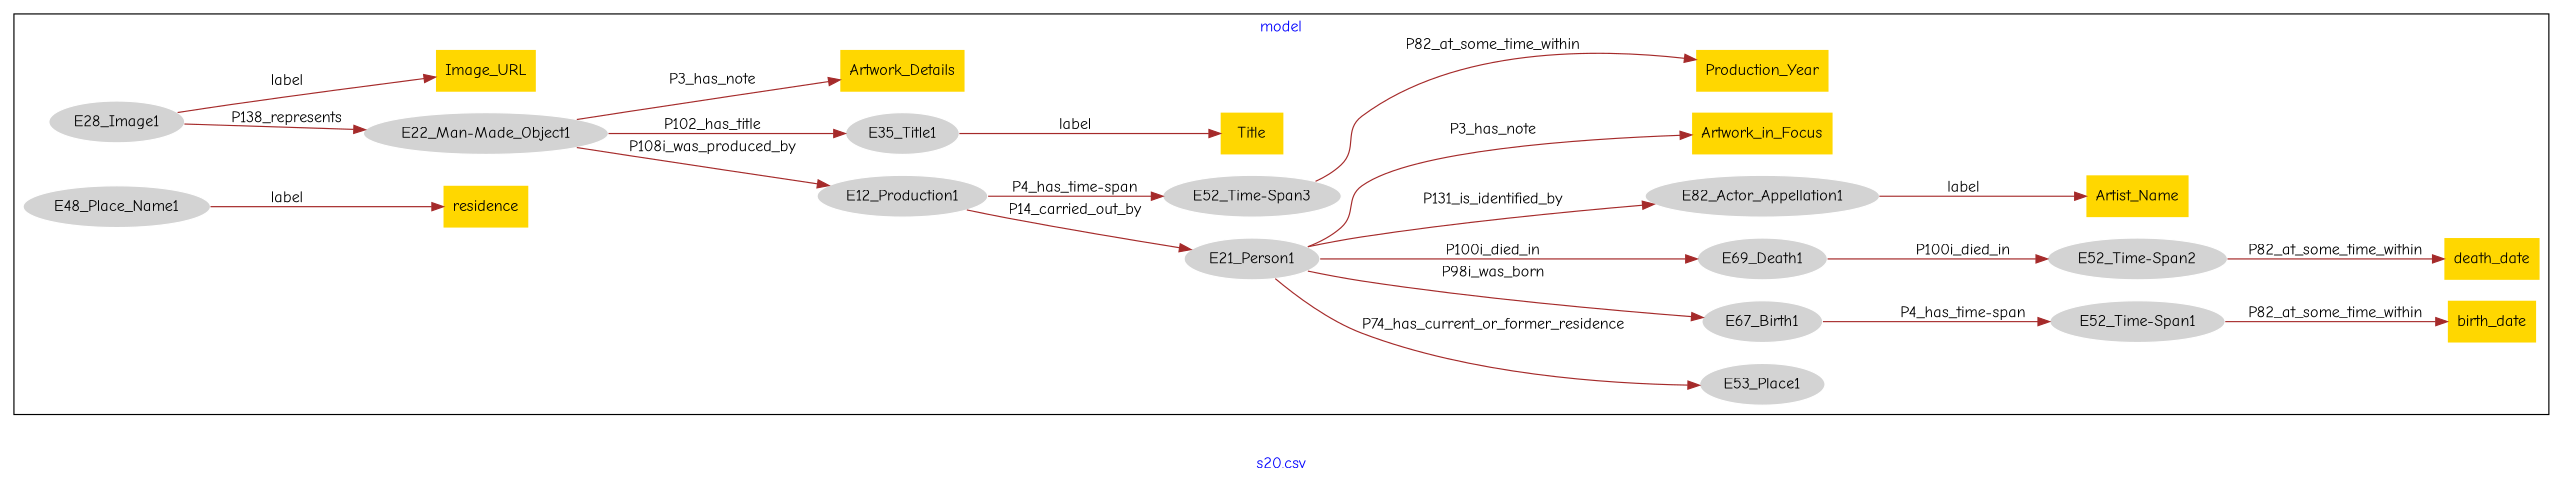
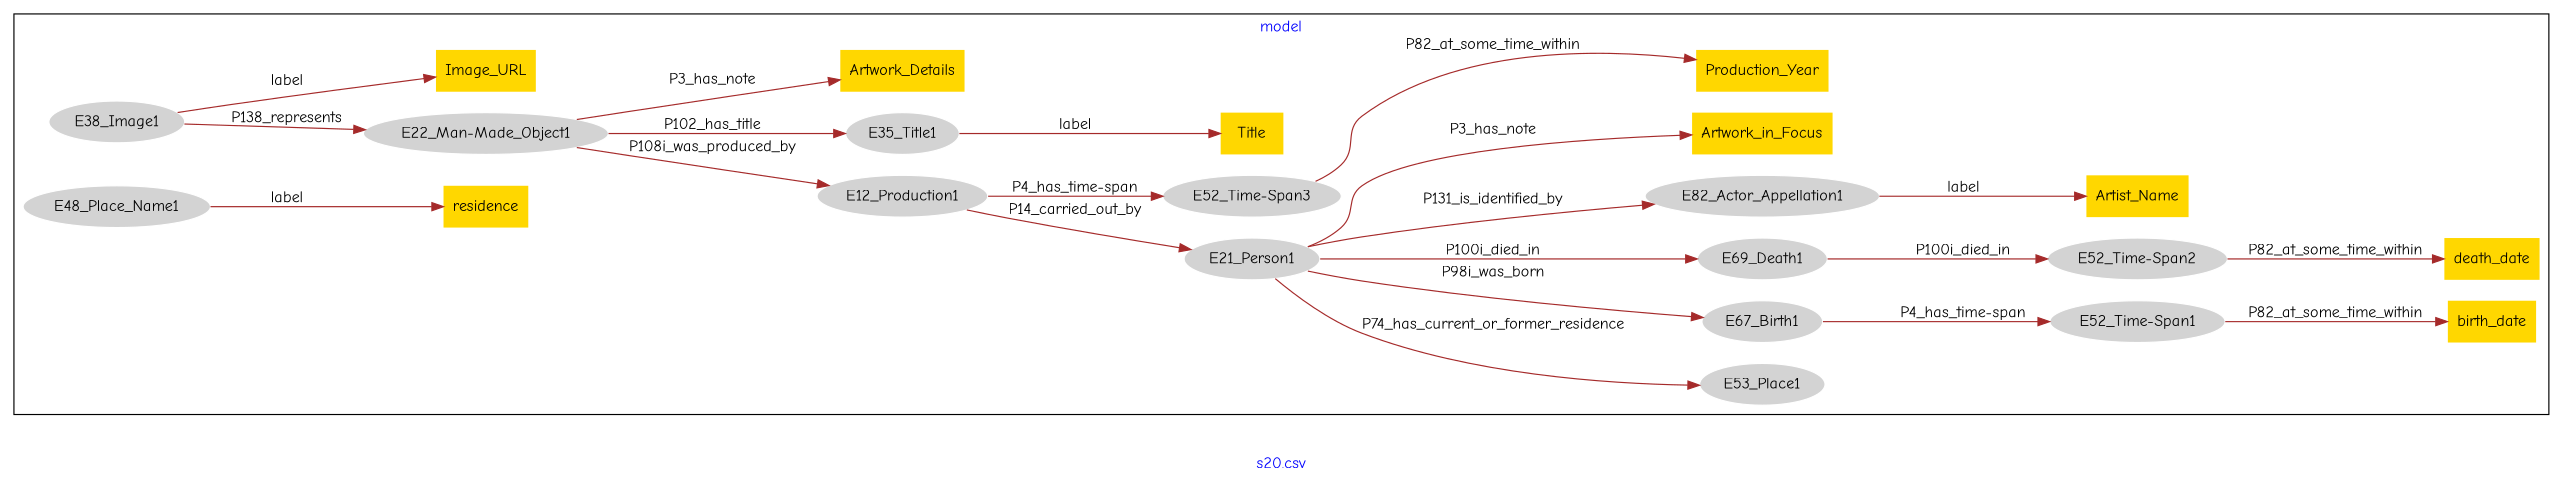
(117, 122) -> (117, 122)
